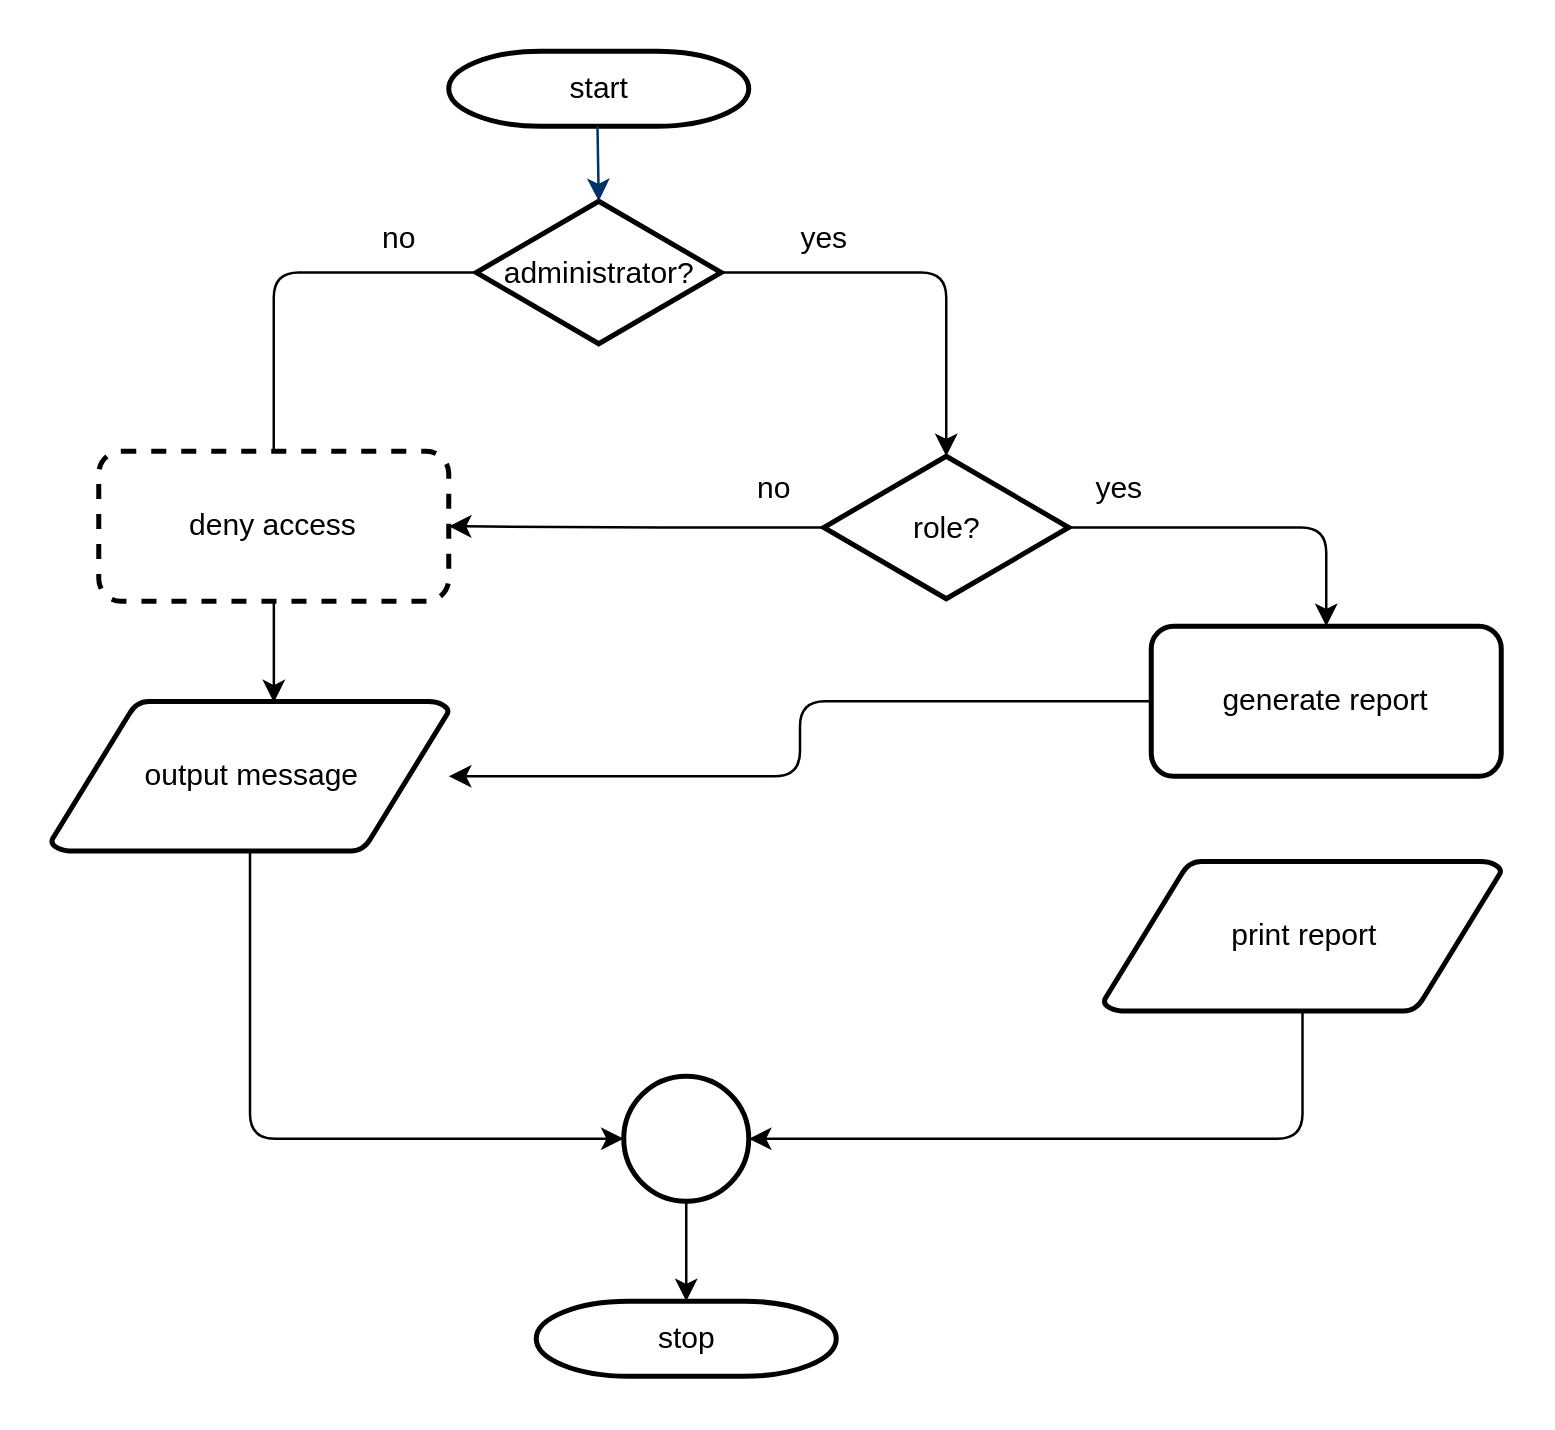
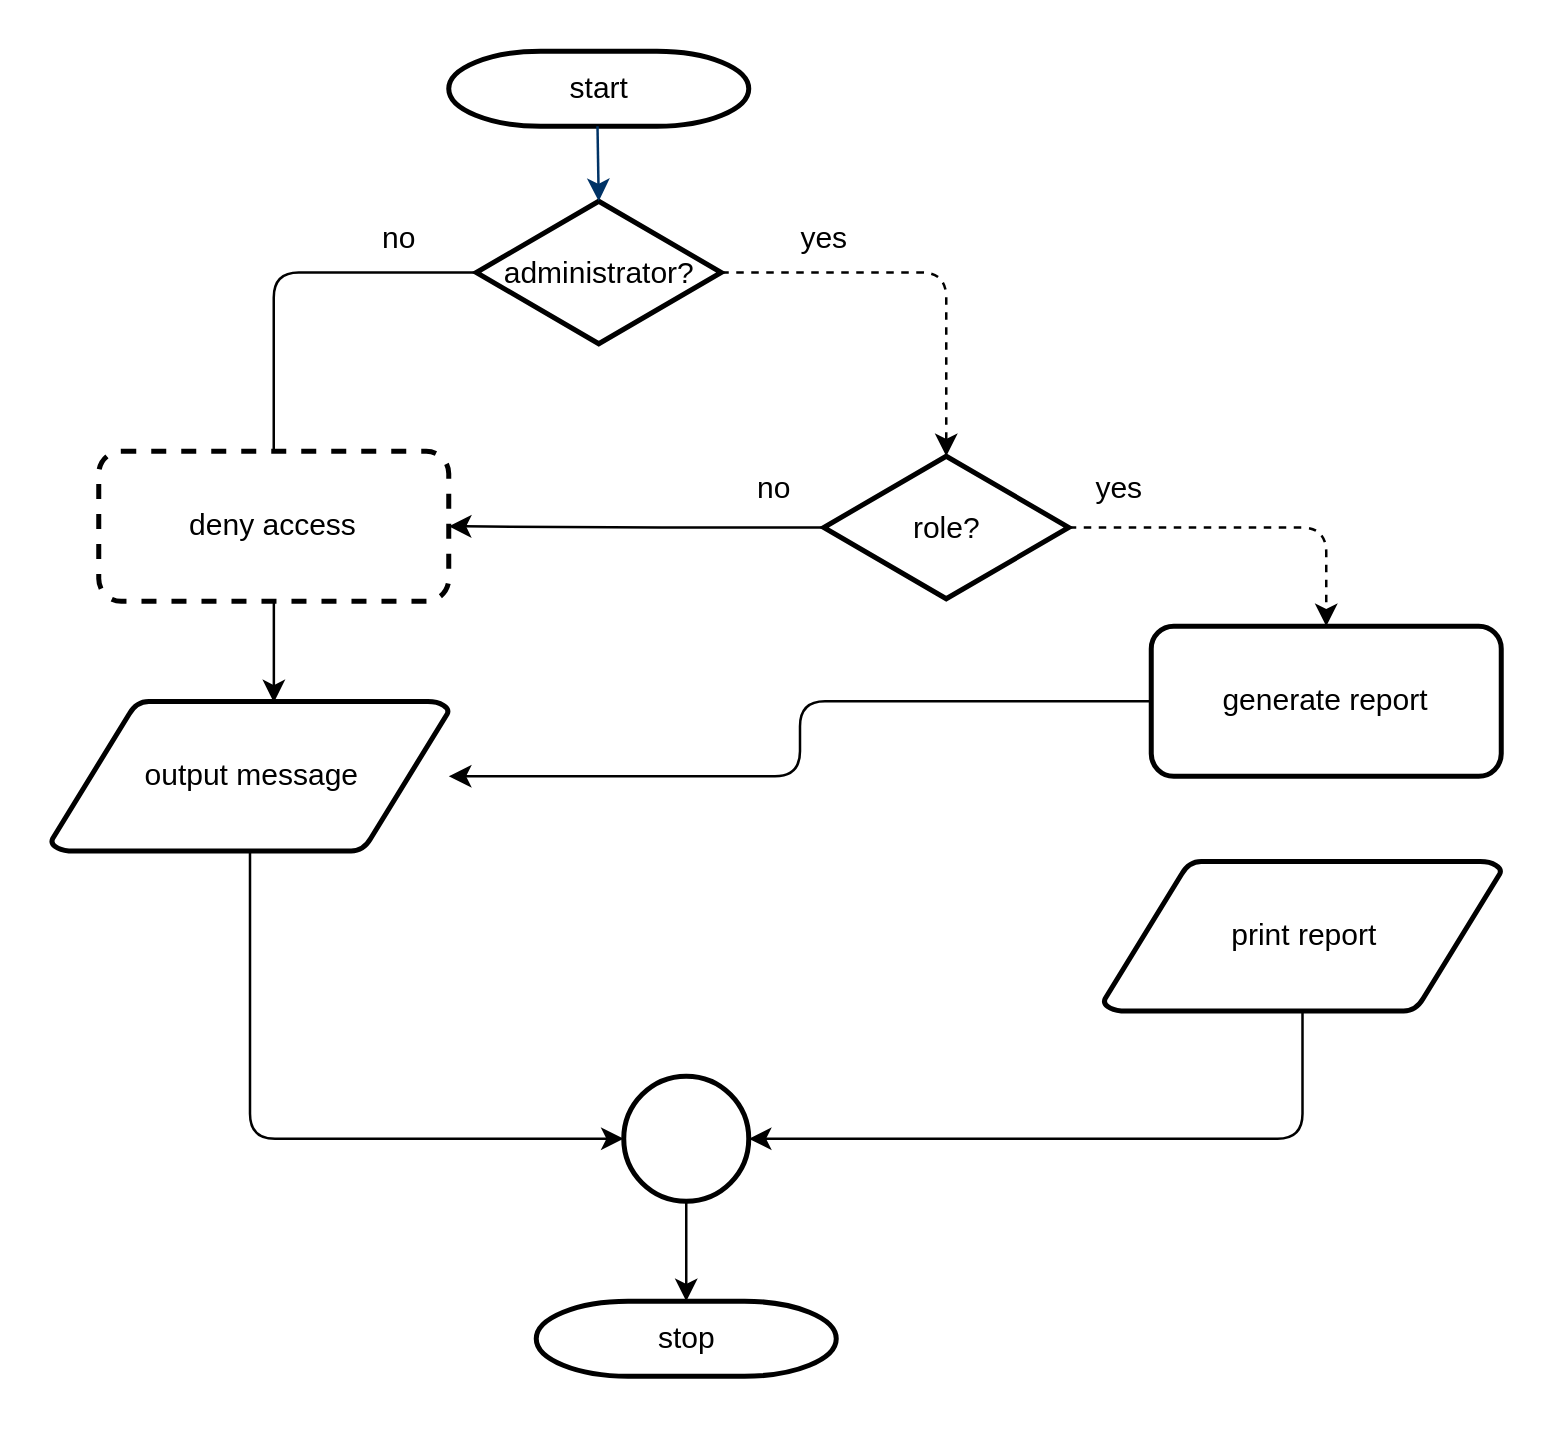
(908, 273) -> (908, 273)
(1233, 528) -> (1233, 528)
